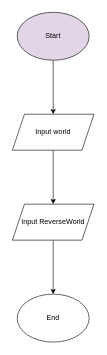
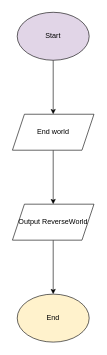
(53, 132) -> (53, 132)
(53, 222) -> (53, 222)
(53, 318) -> (53, 318)
